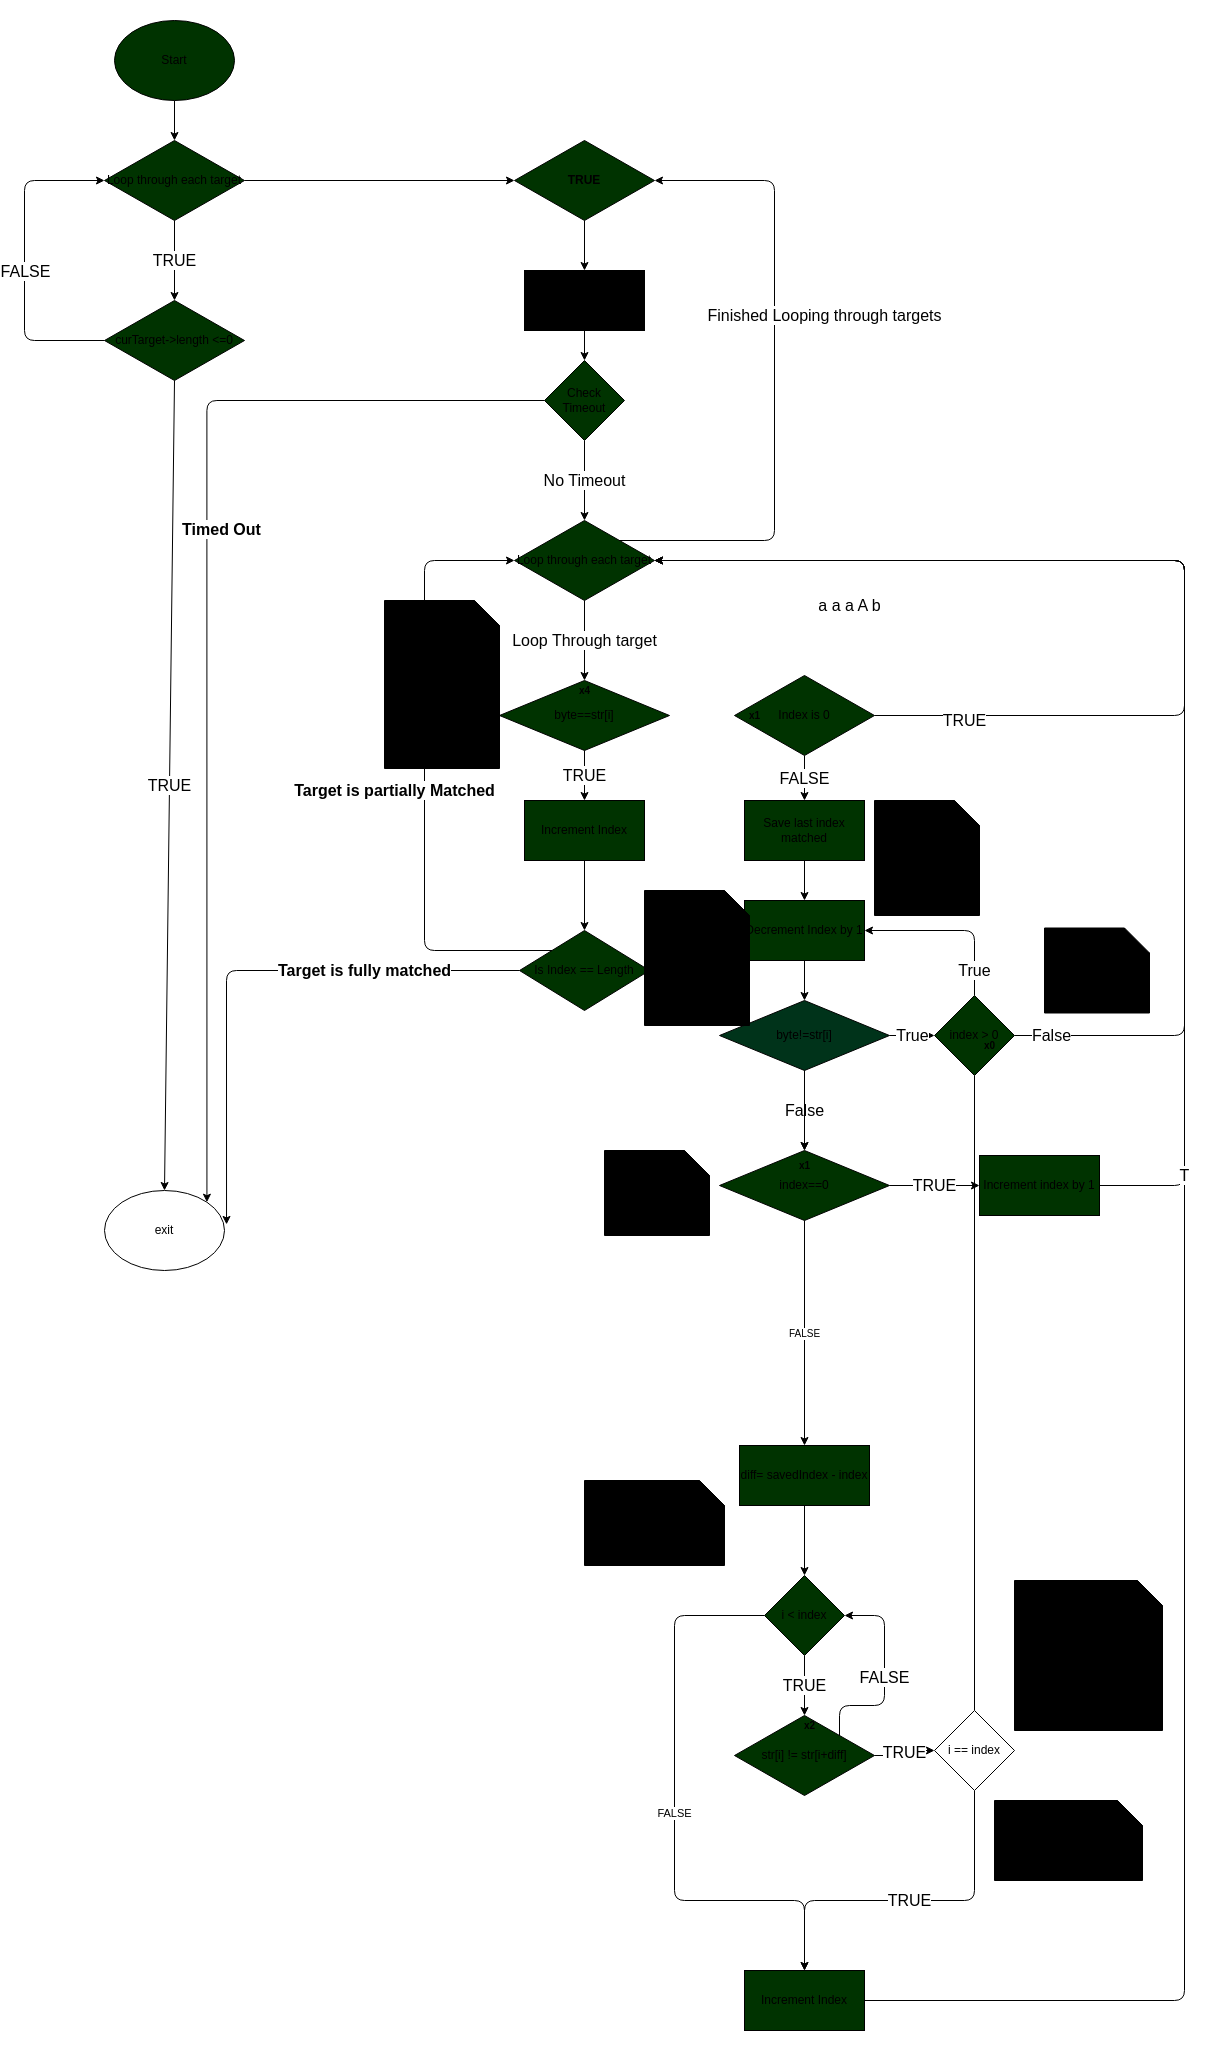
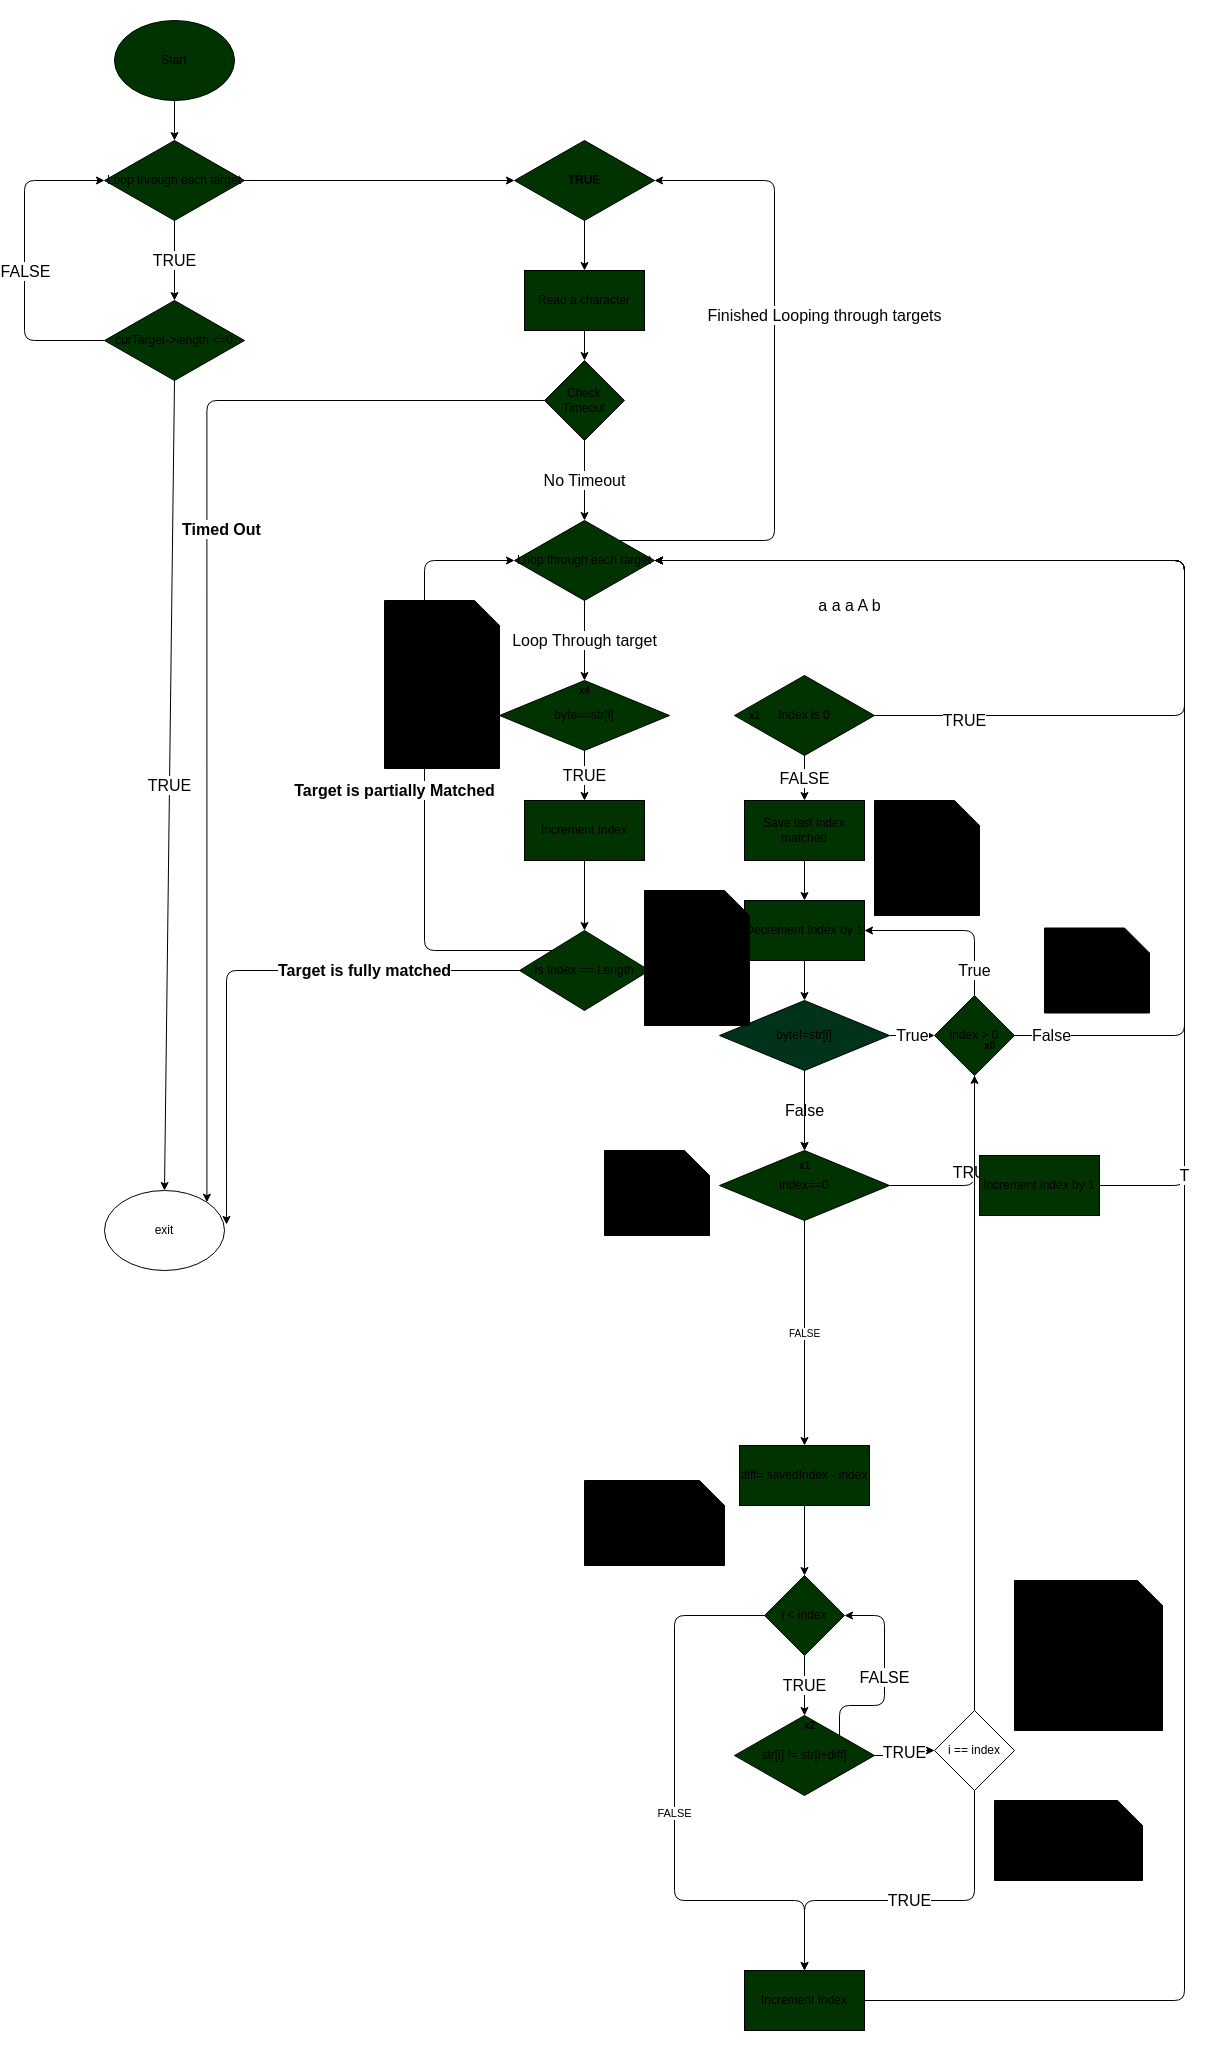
(585, 301) -> (585, 301)
(934, 1186) -> (934, 1186)
